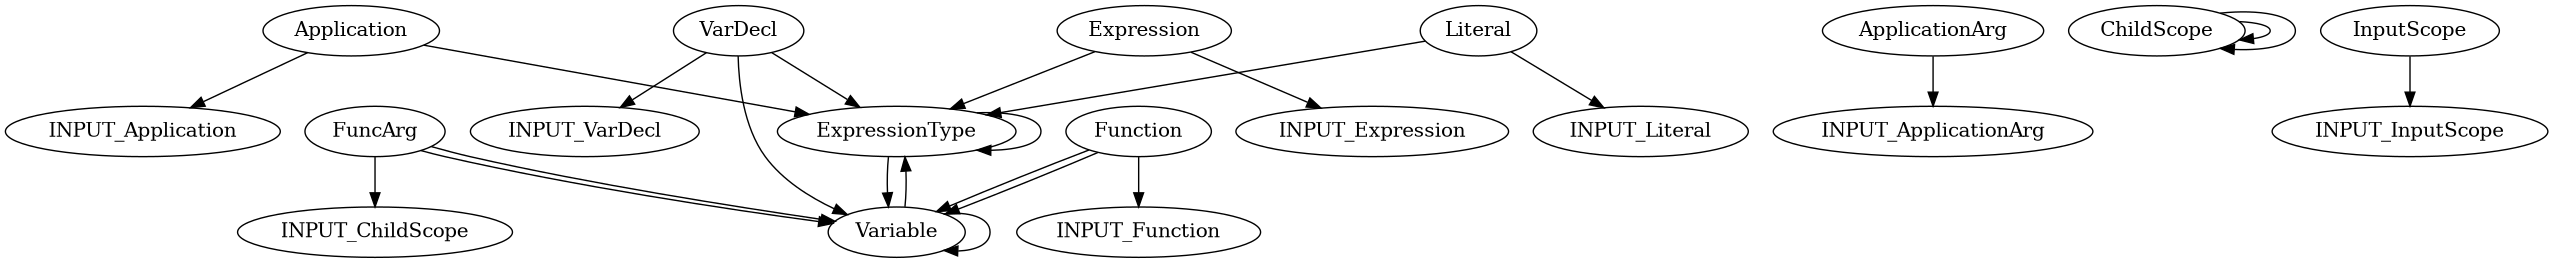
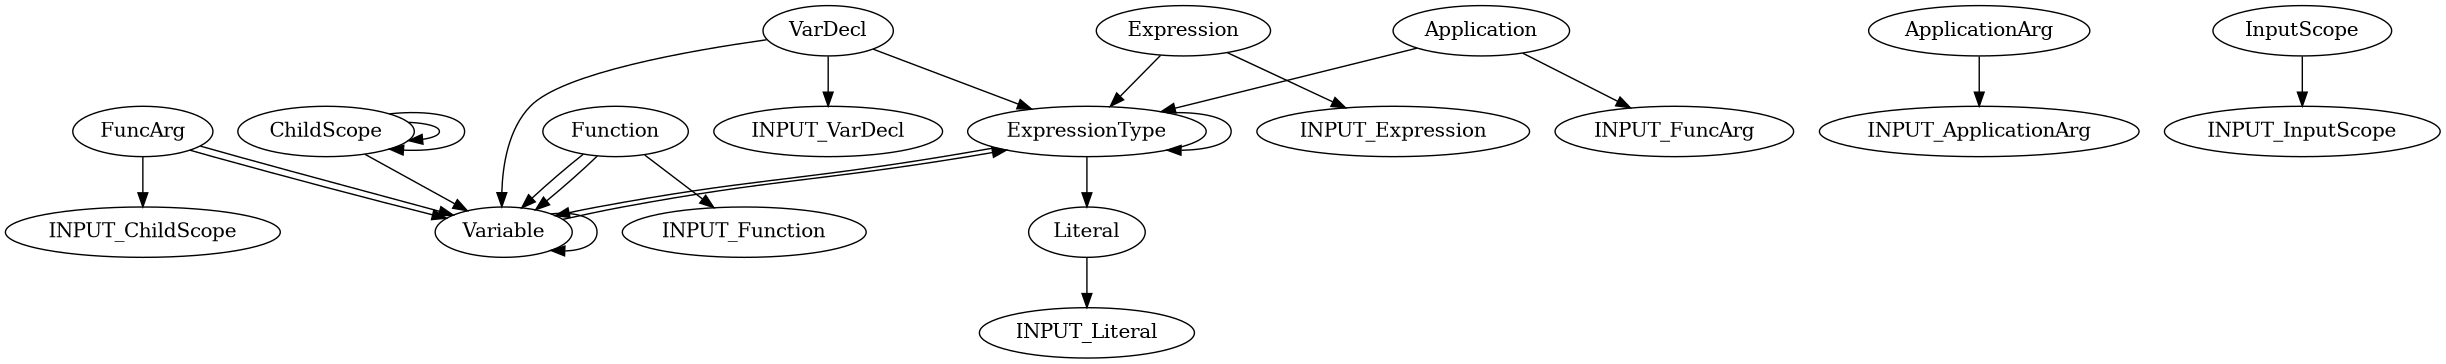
(1213, 77) -> (1087, 175)
(143, 131) -> (1674, 131)
none -> (410, 179)
